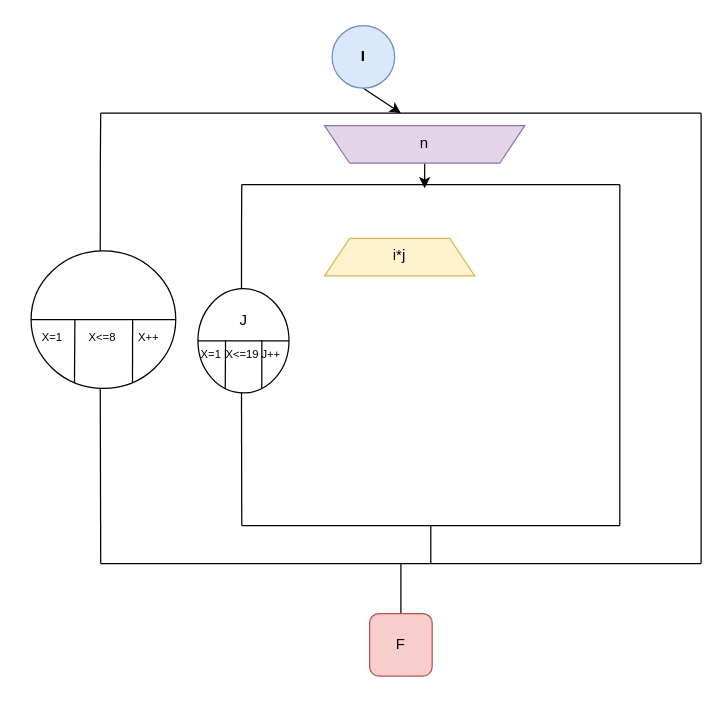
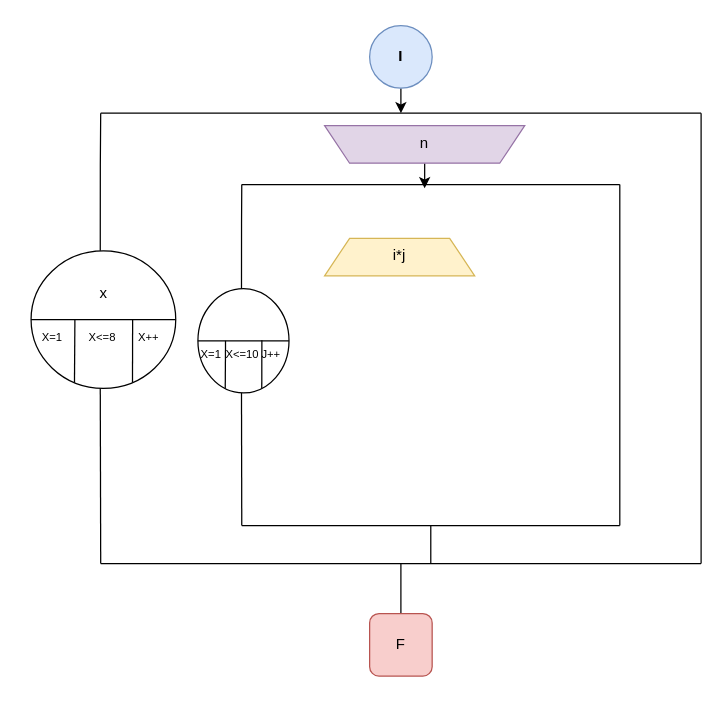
(363, 57) -> (401, 57)
none -> (103, 294)
(243, 321) -> none
(243, 353) -> (243, 353)
